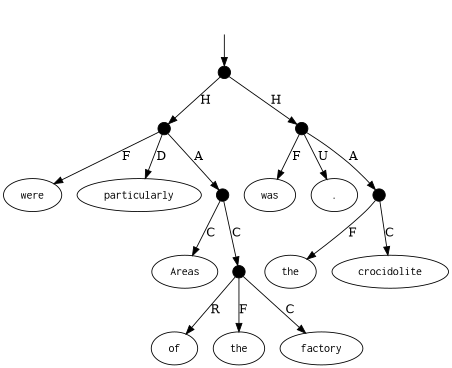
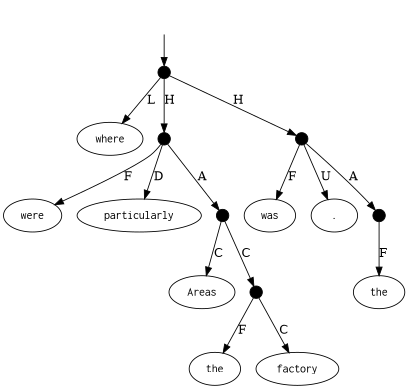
none -> (110, 139)
(390, 272) -> none
(174, 348) -> none
